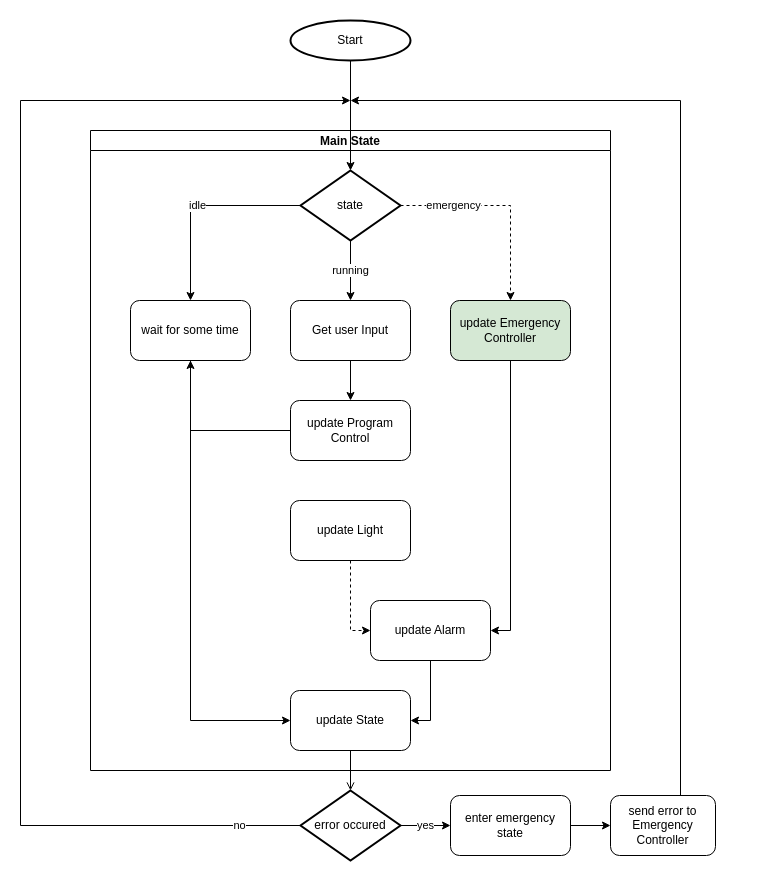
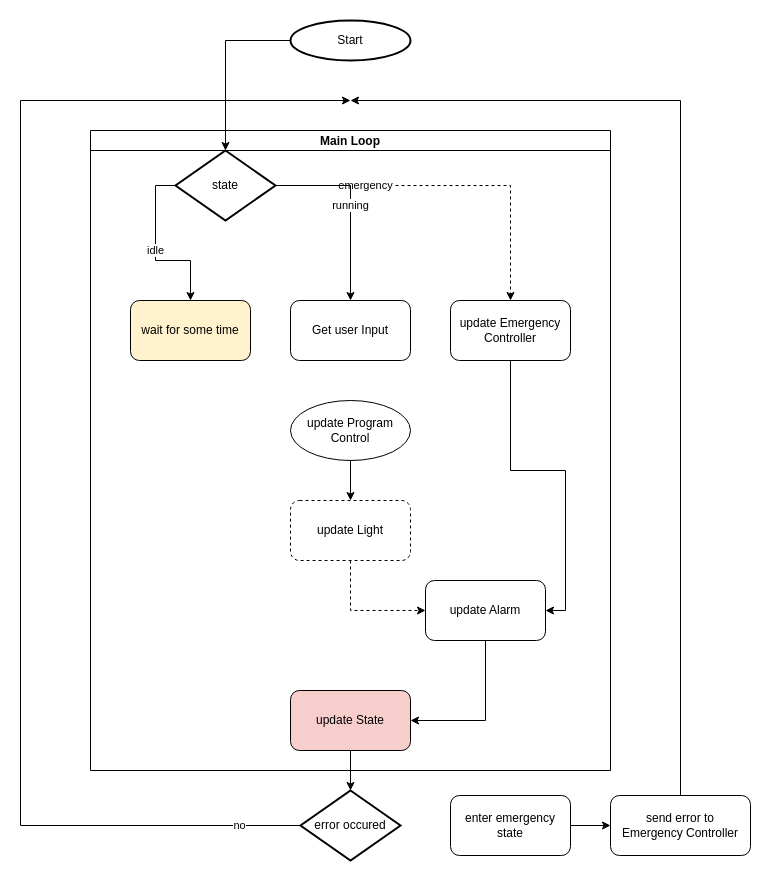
(350, 141) -> (350, 141)
(351, 206) -> (226, 186)
(191, 331) -> (191, 331)
(511, 331) -> (511, 331)
(351, 377) -> none
(242, 431) -> (351, 477)
(351, 431) -> (351, 431)
(351, 531) -> (351, 531)
(191, 623) -> none
(431, 631) -> (486, 611)
(351, 721) -> (351, 721)
(351, 784) -> (351, 782)
(422, 826) -> none
(663, 826) -> (681, 826)
